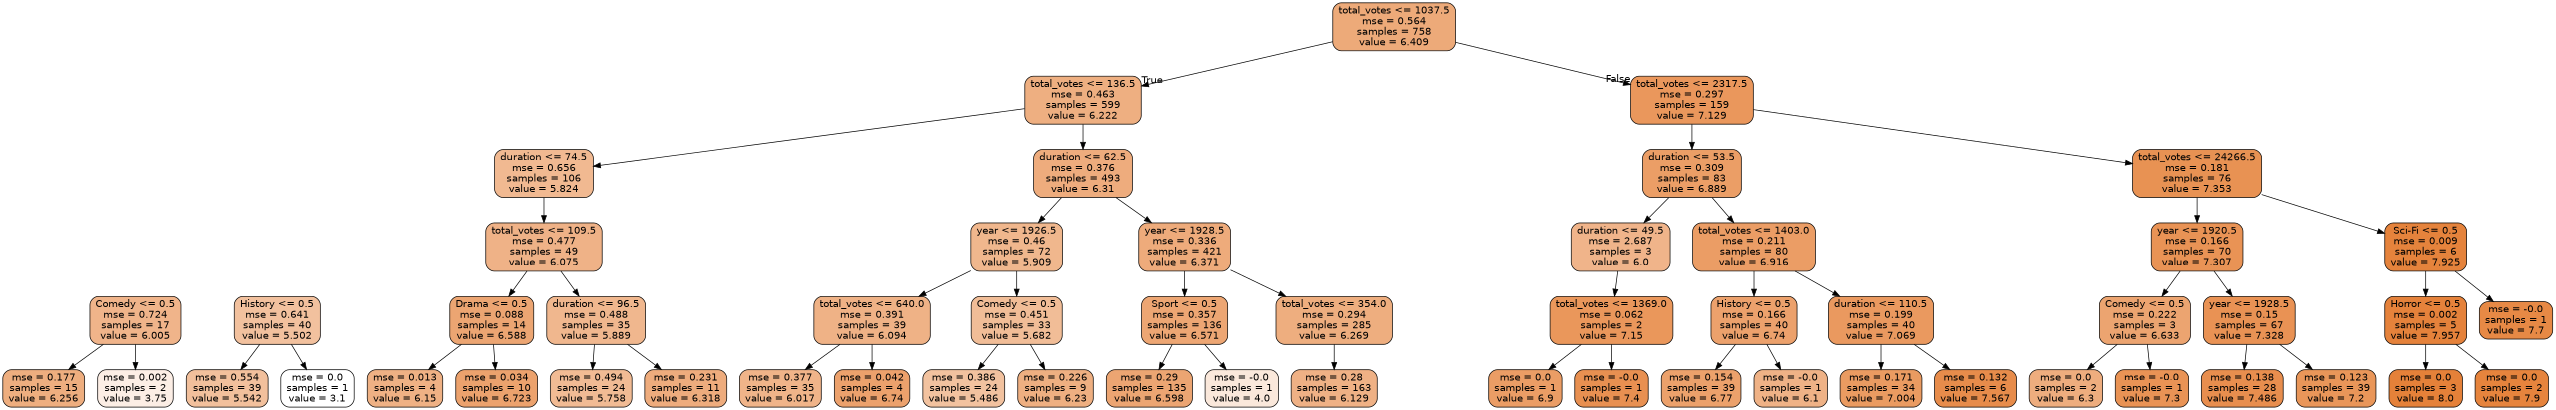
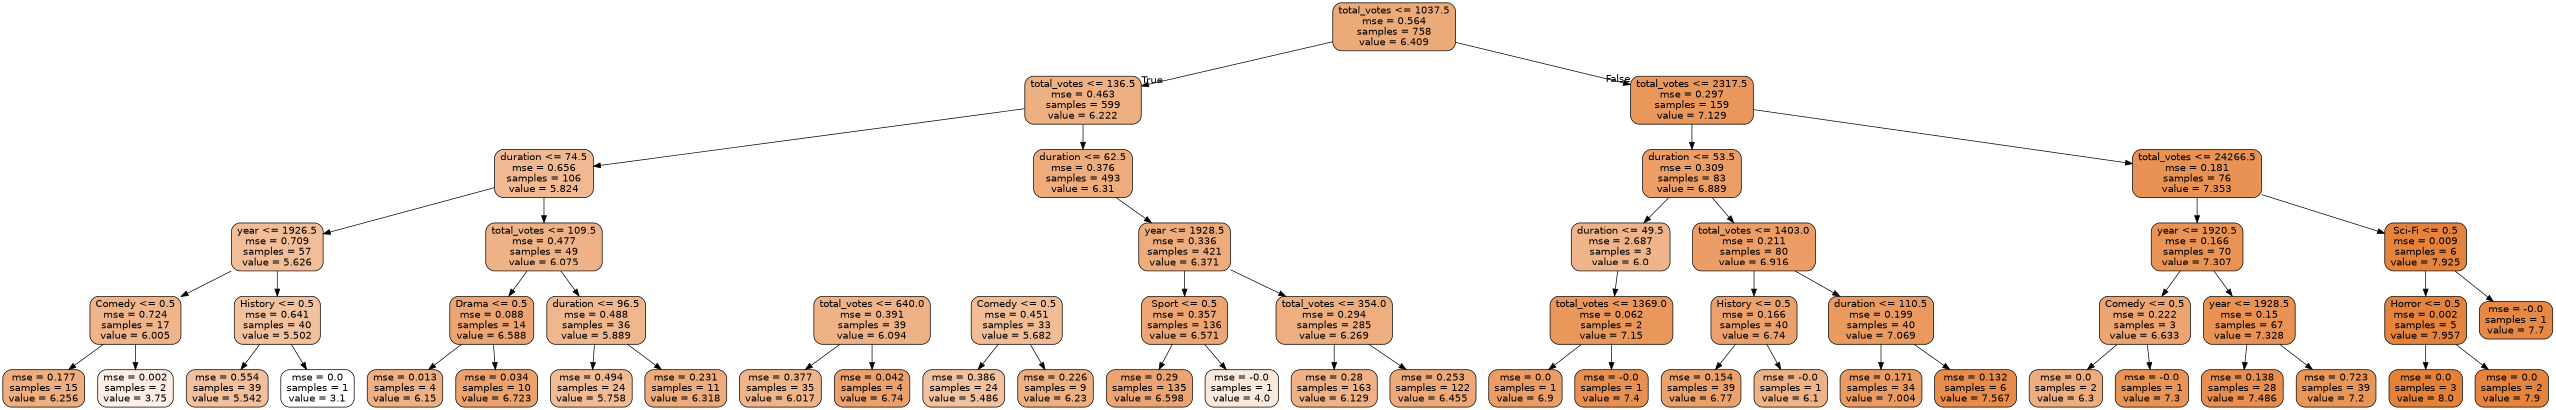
none -> (277, 247)
(1017, 247) -> none
(596, 320) -> (596, 320)
none -> (1433, 388)
(2336, 388) -> (2336, 388)
